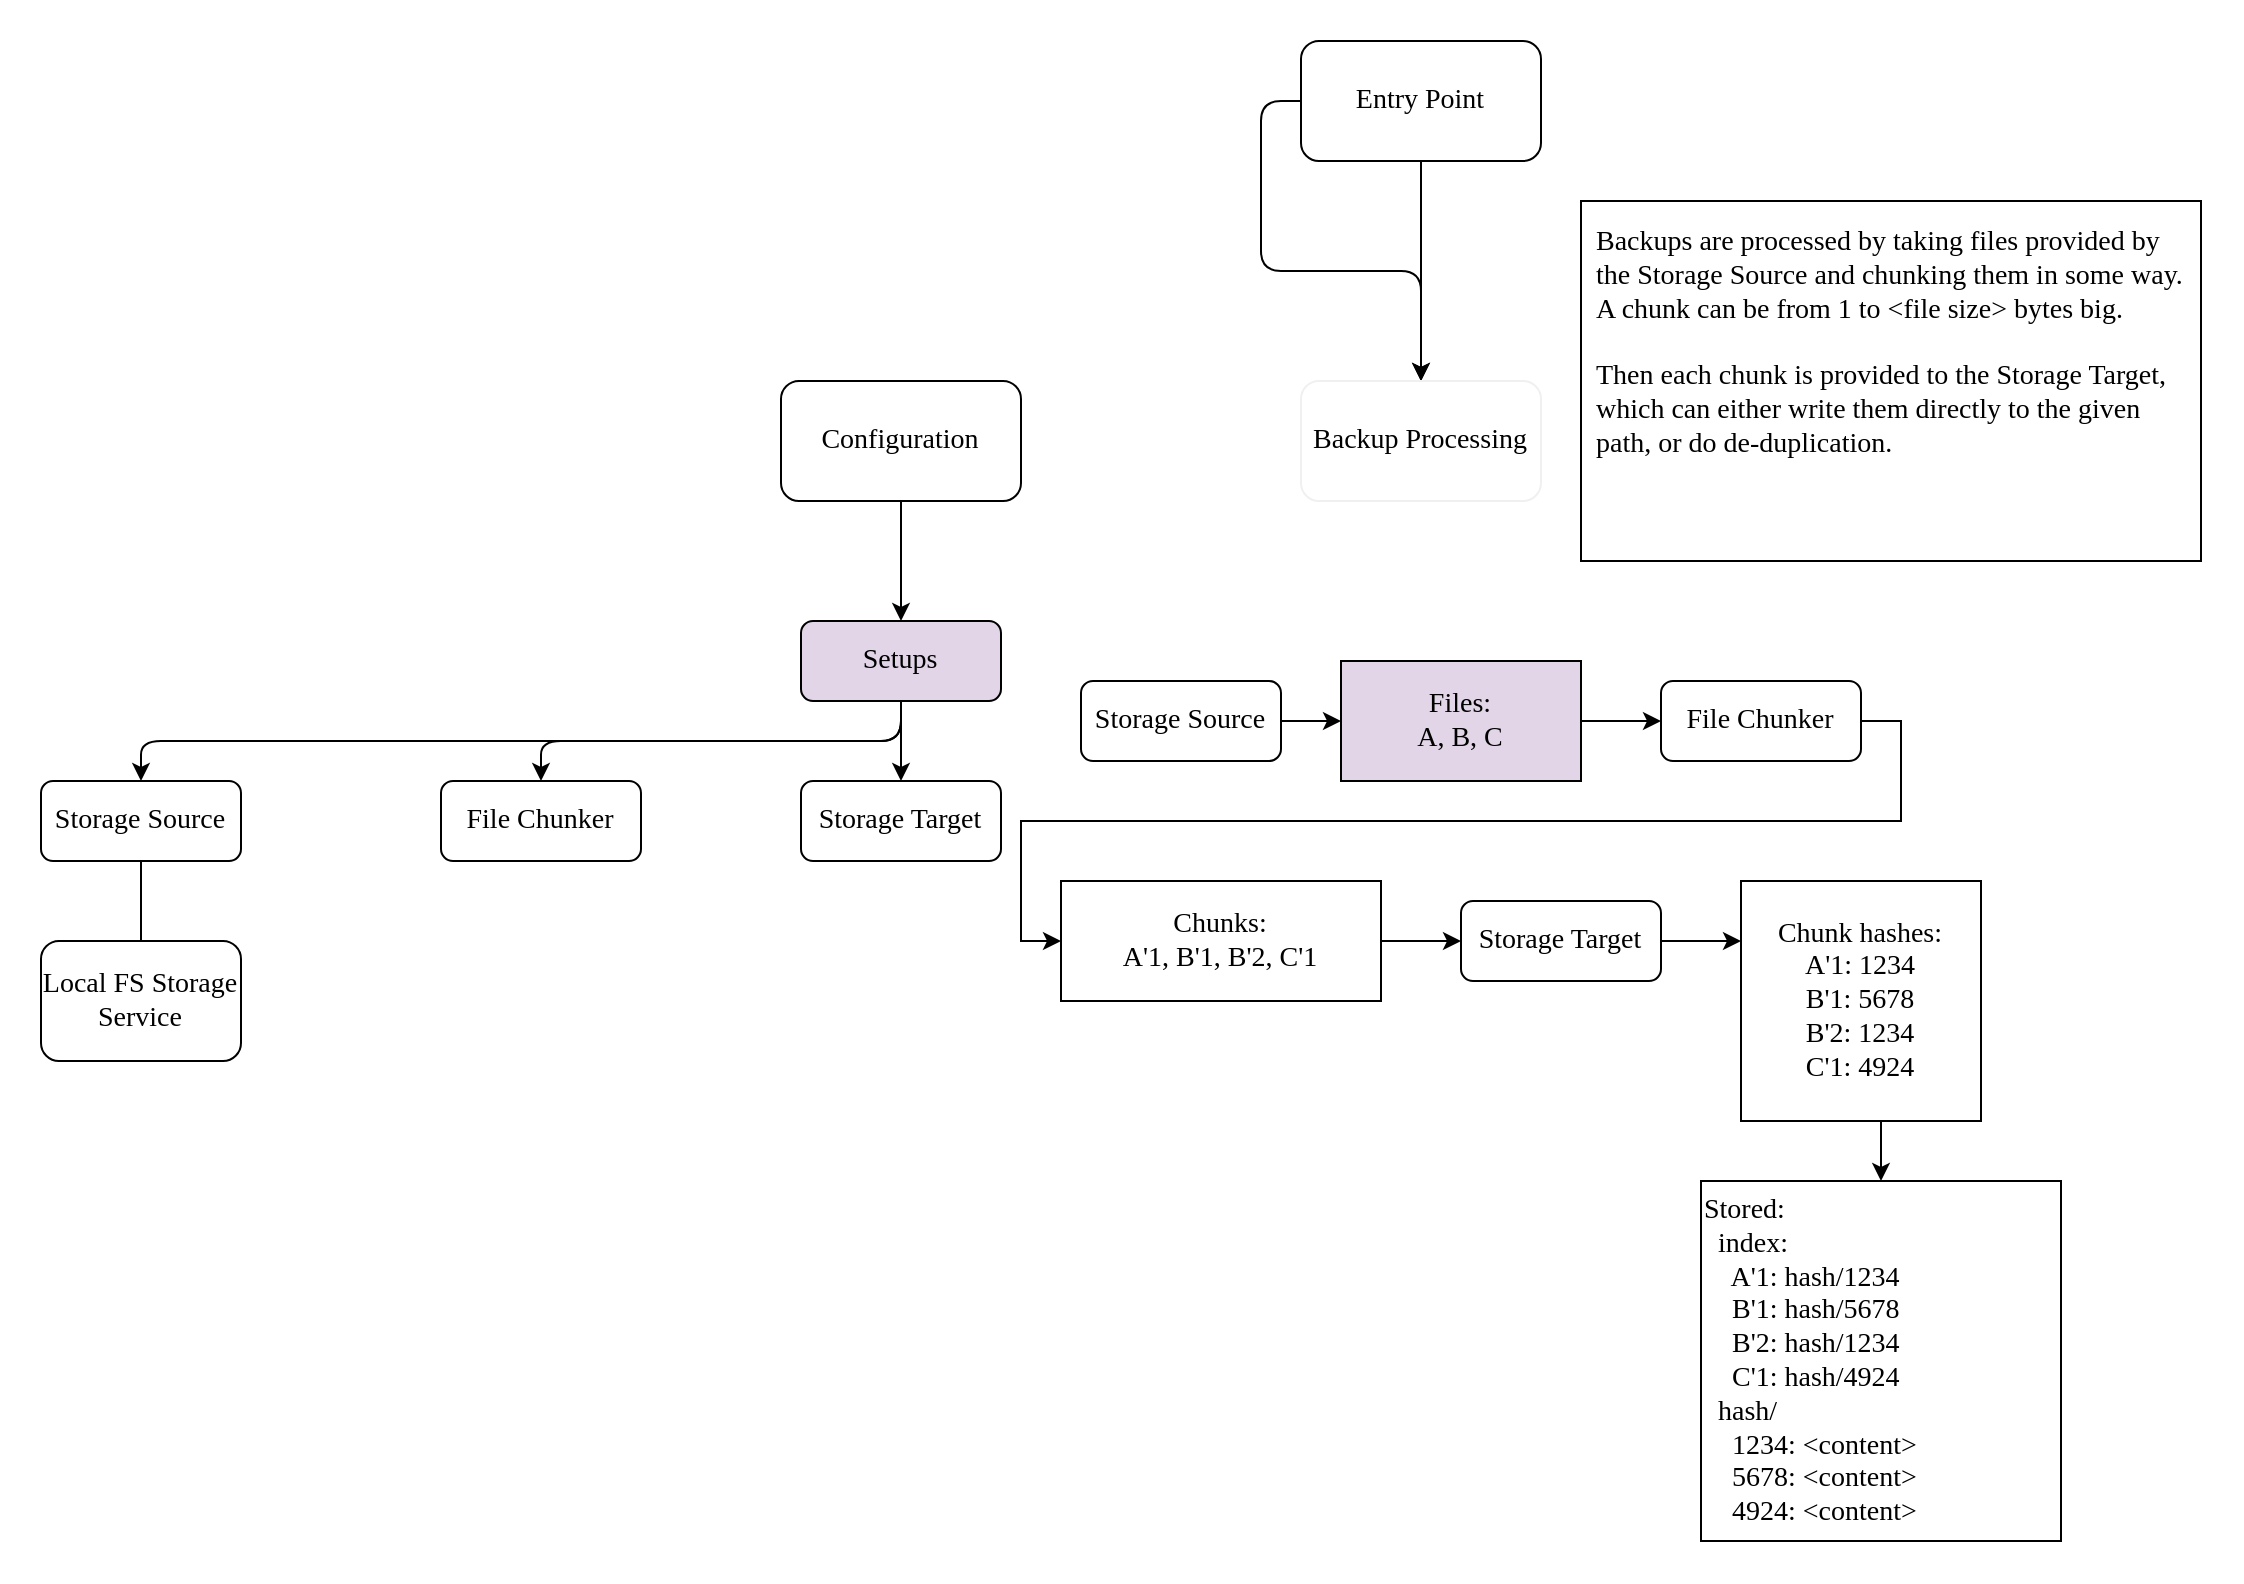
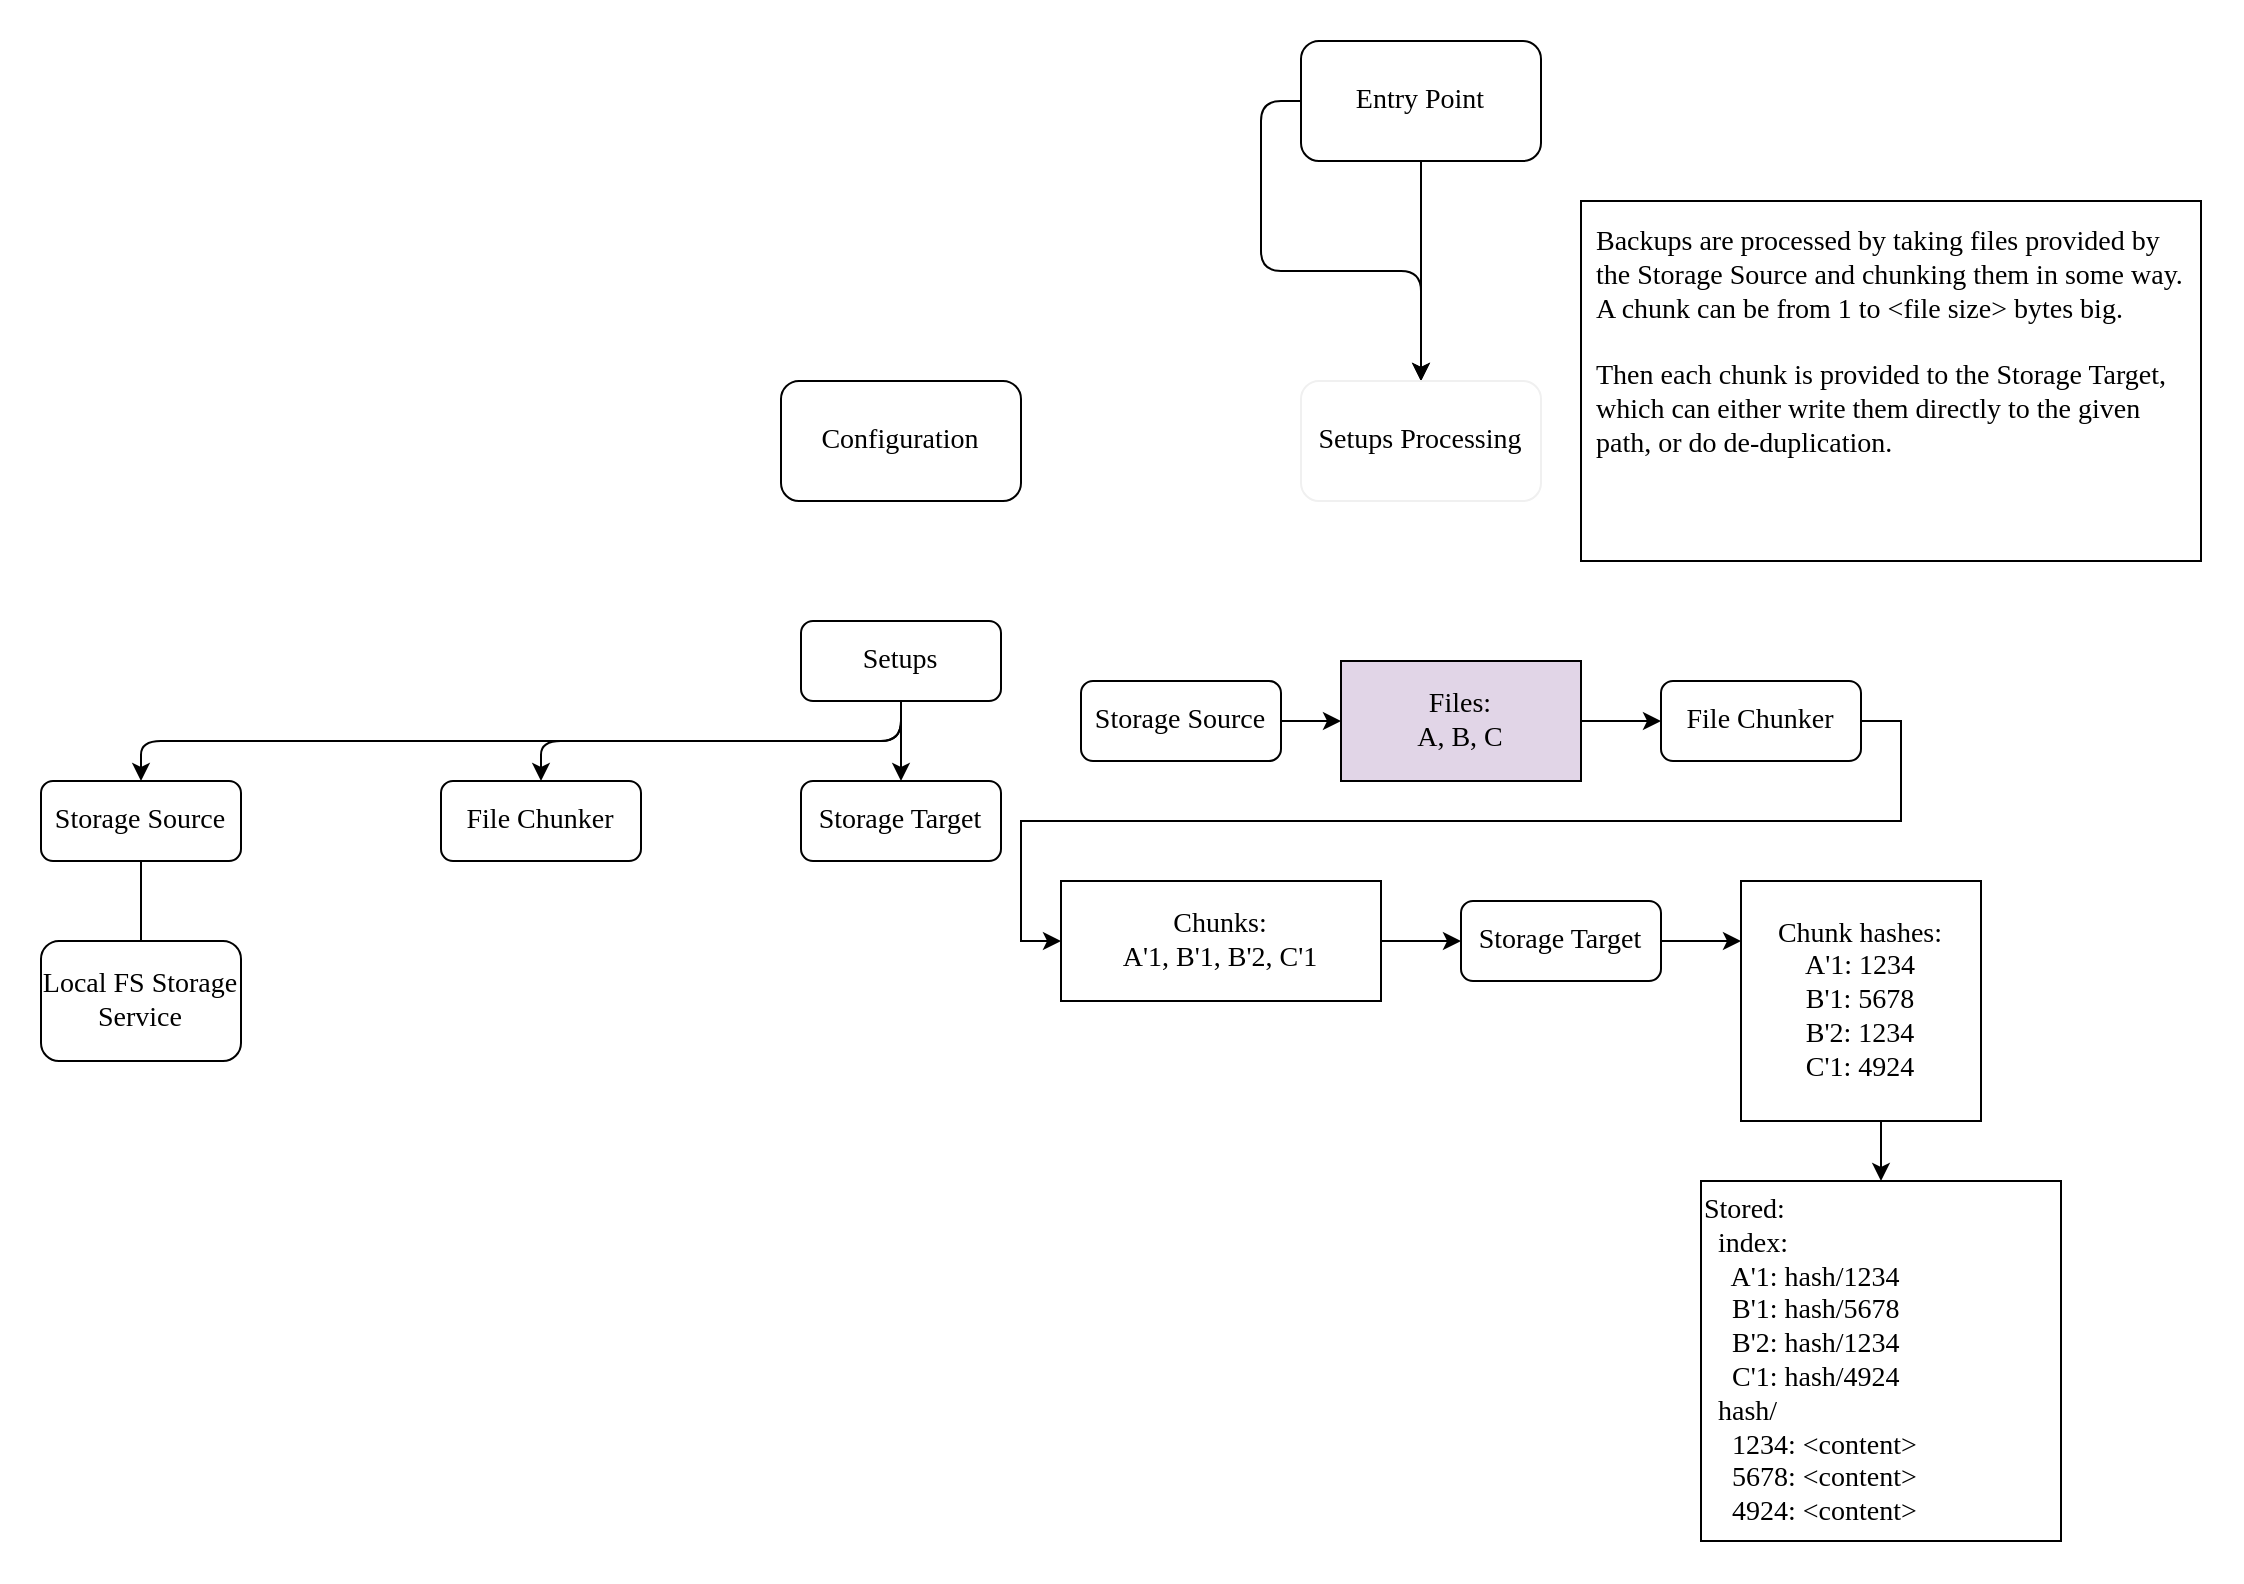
(1421, 441) -> (1421, 441)
(901, 554) -> none
(901, 661) -> (901, 661)
